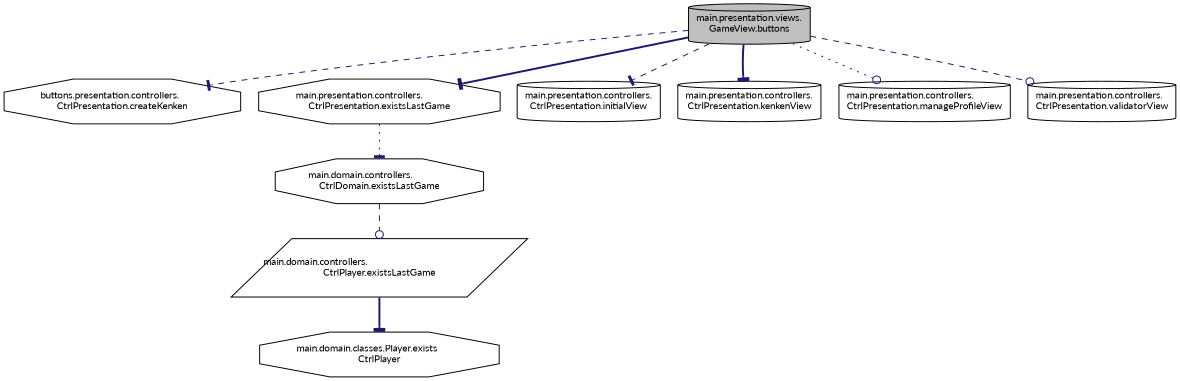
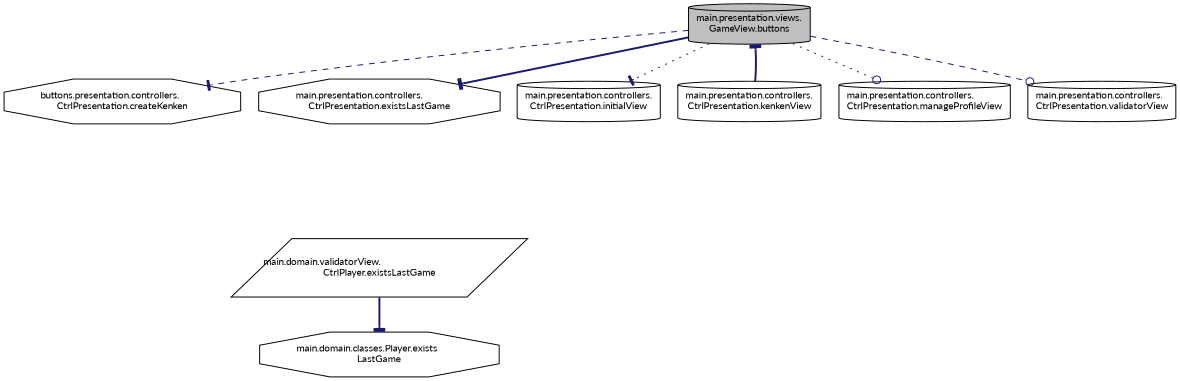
(743, 60) -> (756, 65)
(672, 61) -> (672, 61)
(379, 181) -> none
(379, 268) -> (379, 268)
(379, 354) -> (379, 354)
